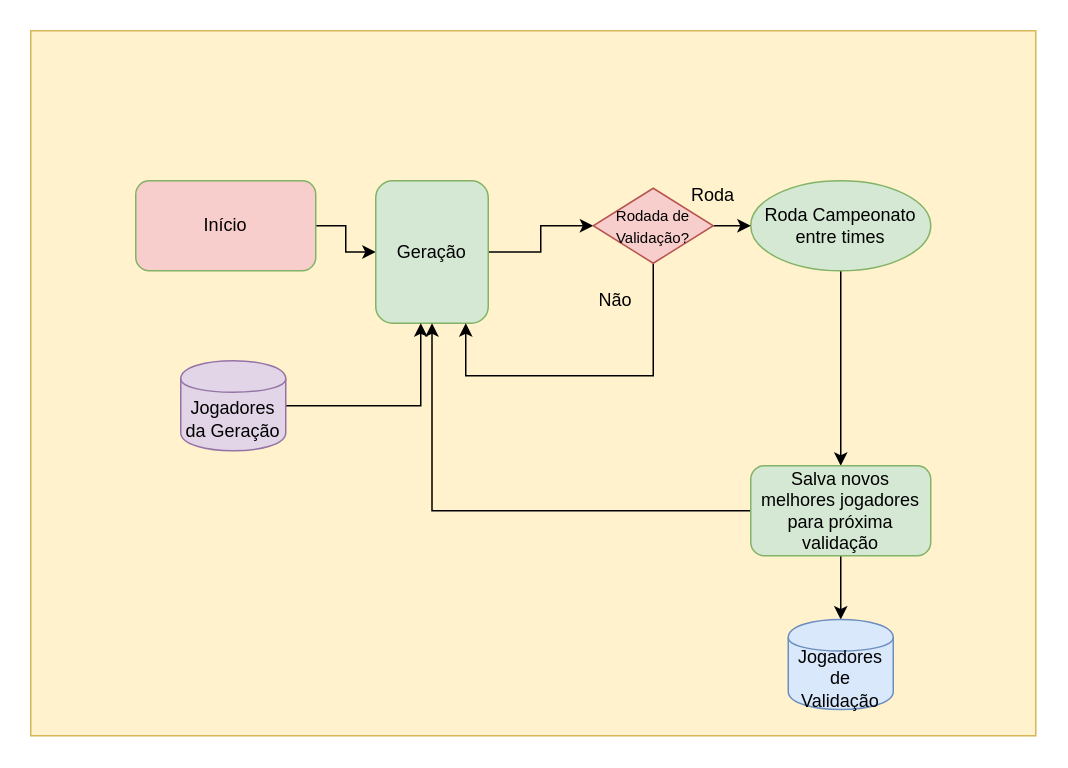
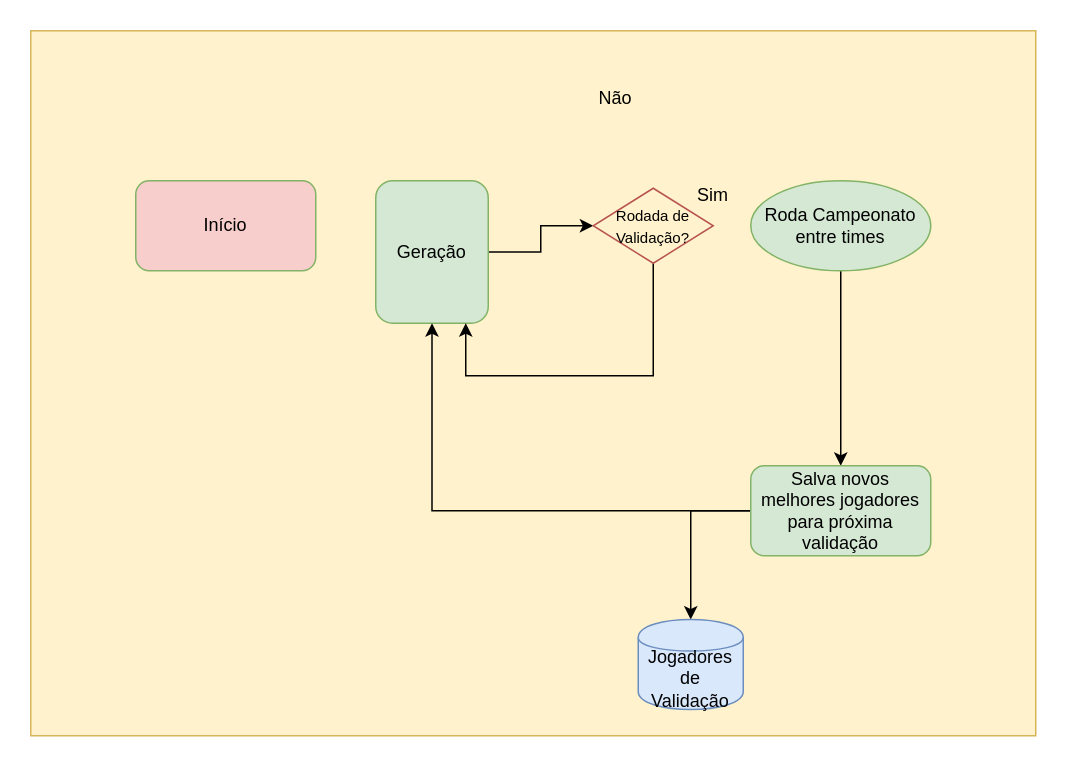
(713, 196) -> (713, 196)
(653, 226) -> (653, 226)
(737, 226) -> none
(346, 234) -> none
(616, 301) -> (616, 98)
(233, 406) -> none
(389, 406) -> none
(841, 665) -> (691, 665)
